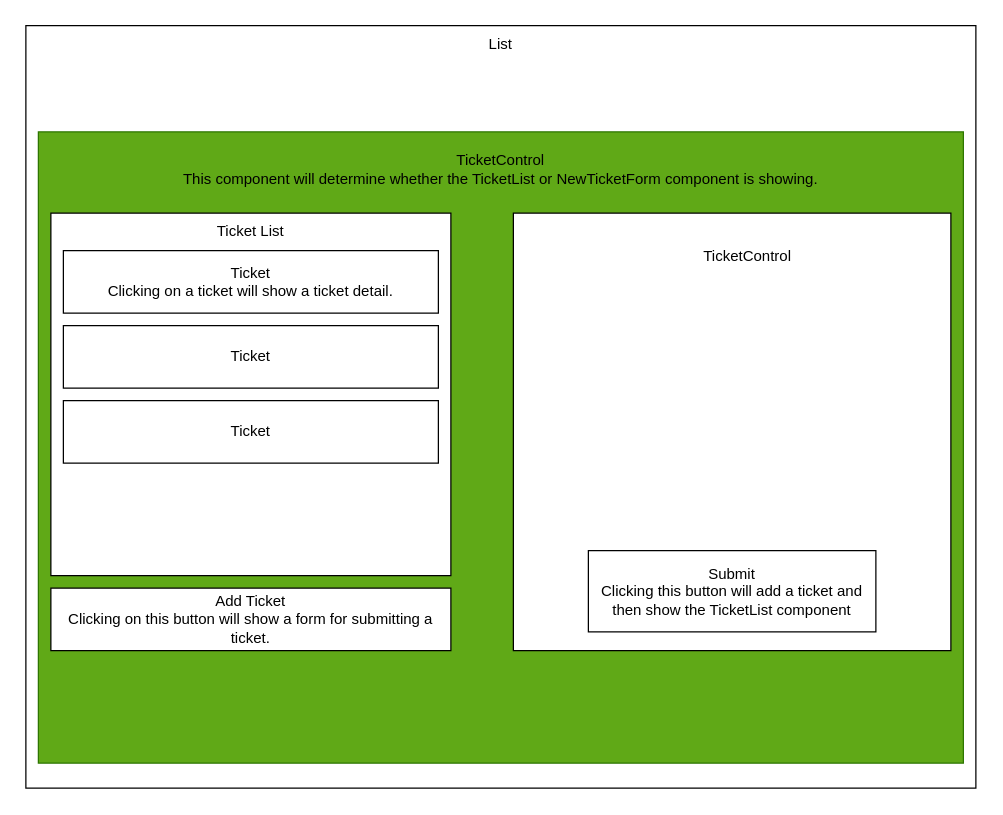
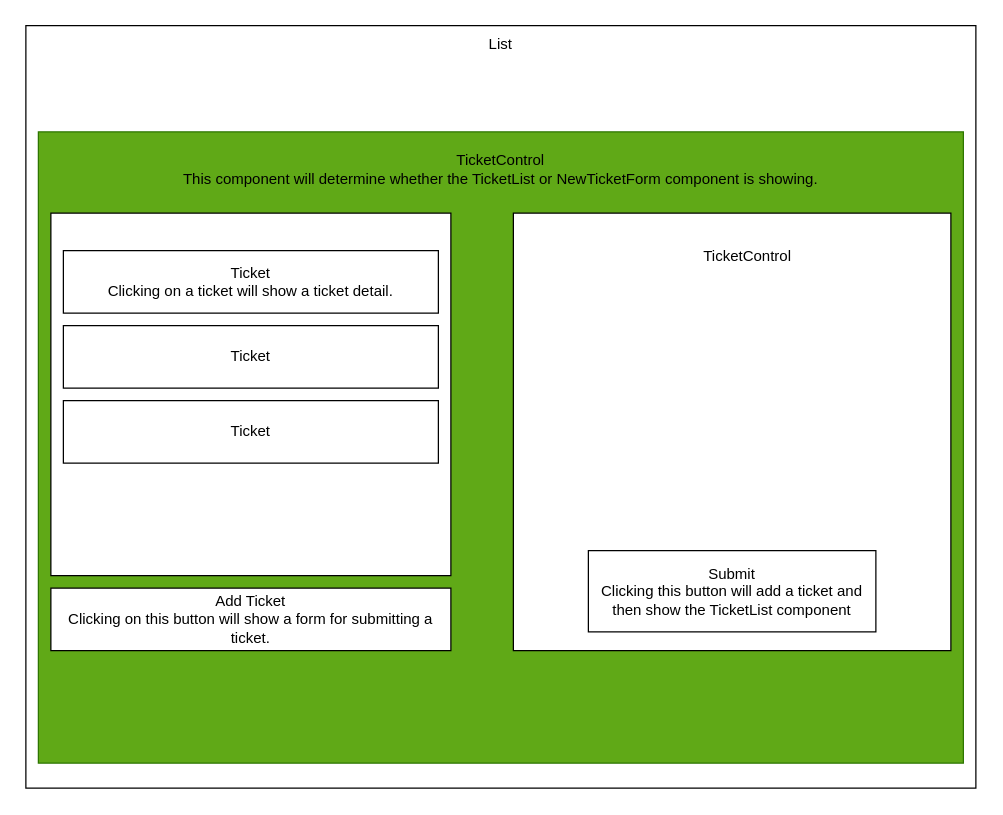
(251, 232) -> none
